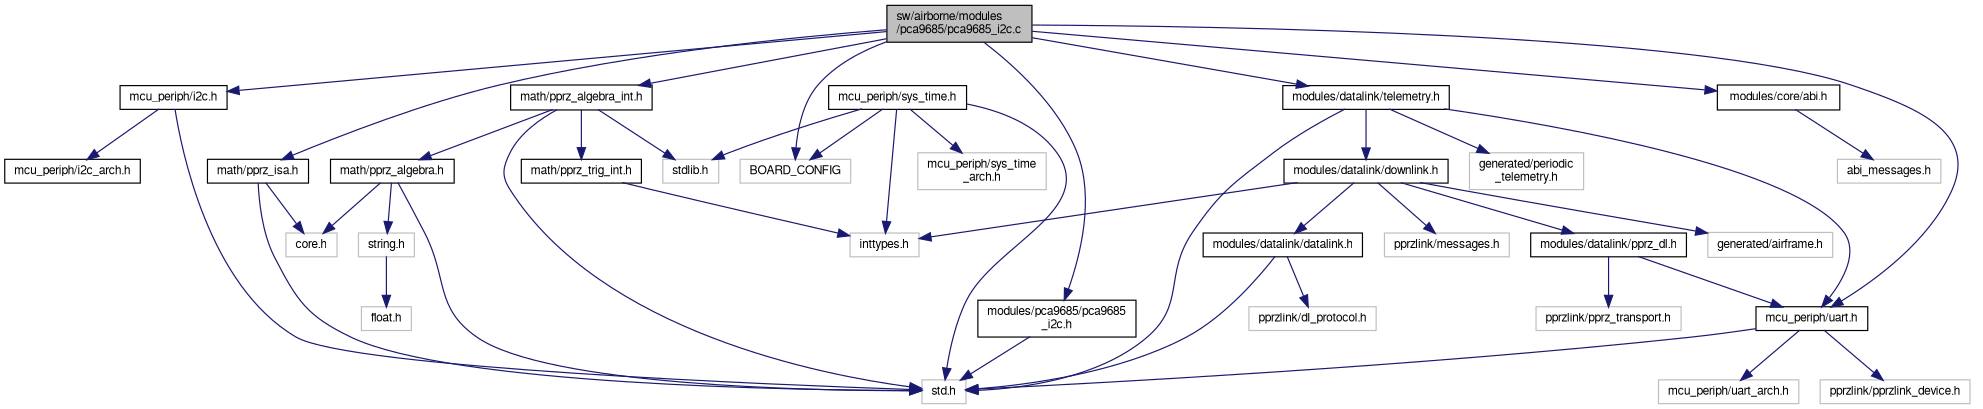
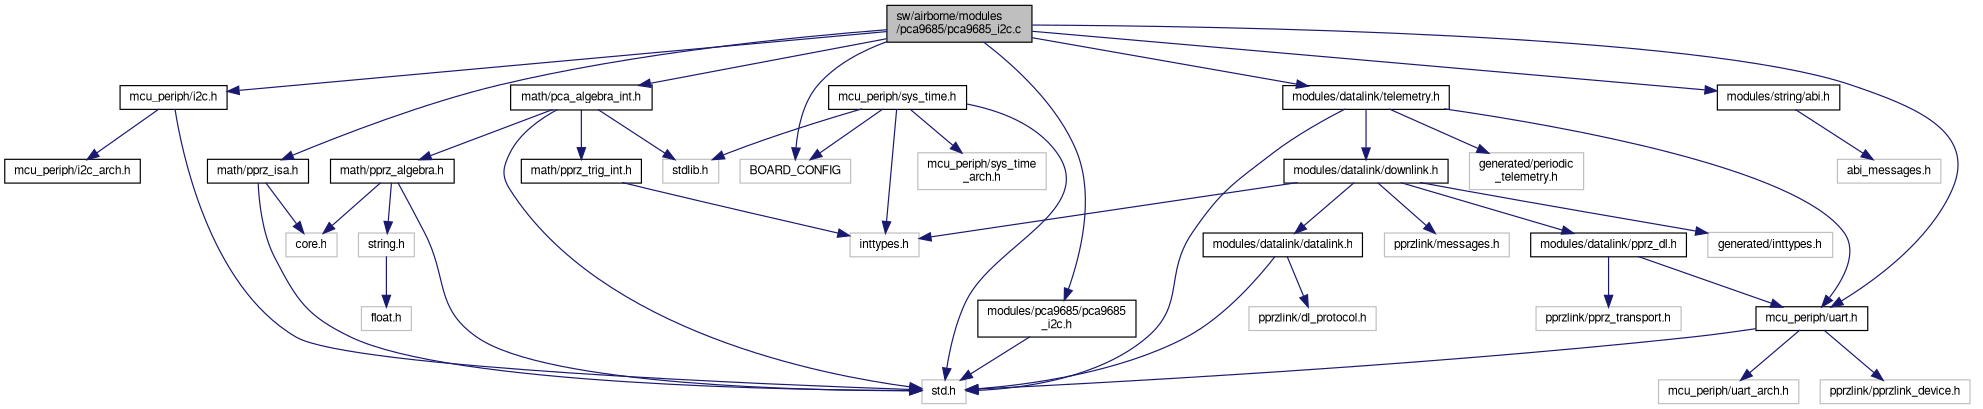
(581, 97) -> (581, 97)
(1779, 97) -> (1779, 97)
(1770, 245) -> (1770, 245)
